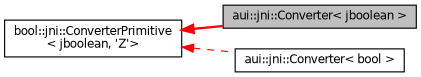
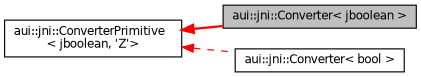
(93, 39) -> (93, 39)
